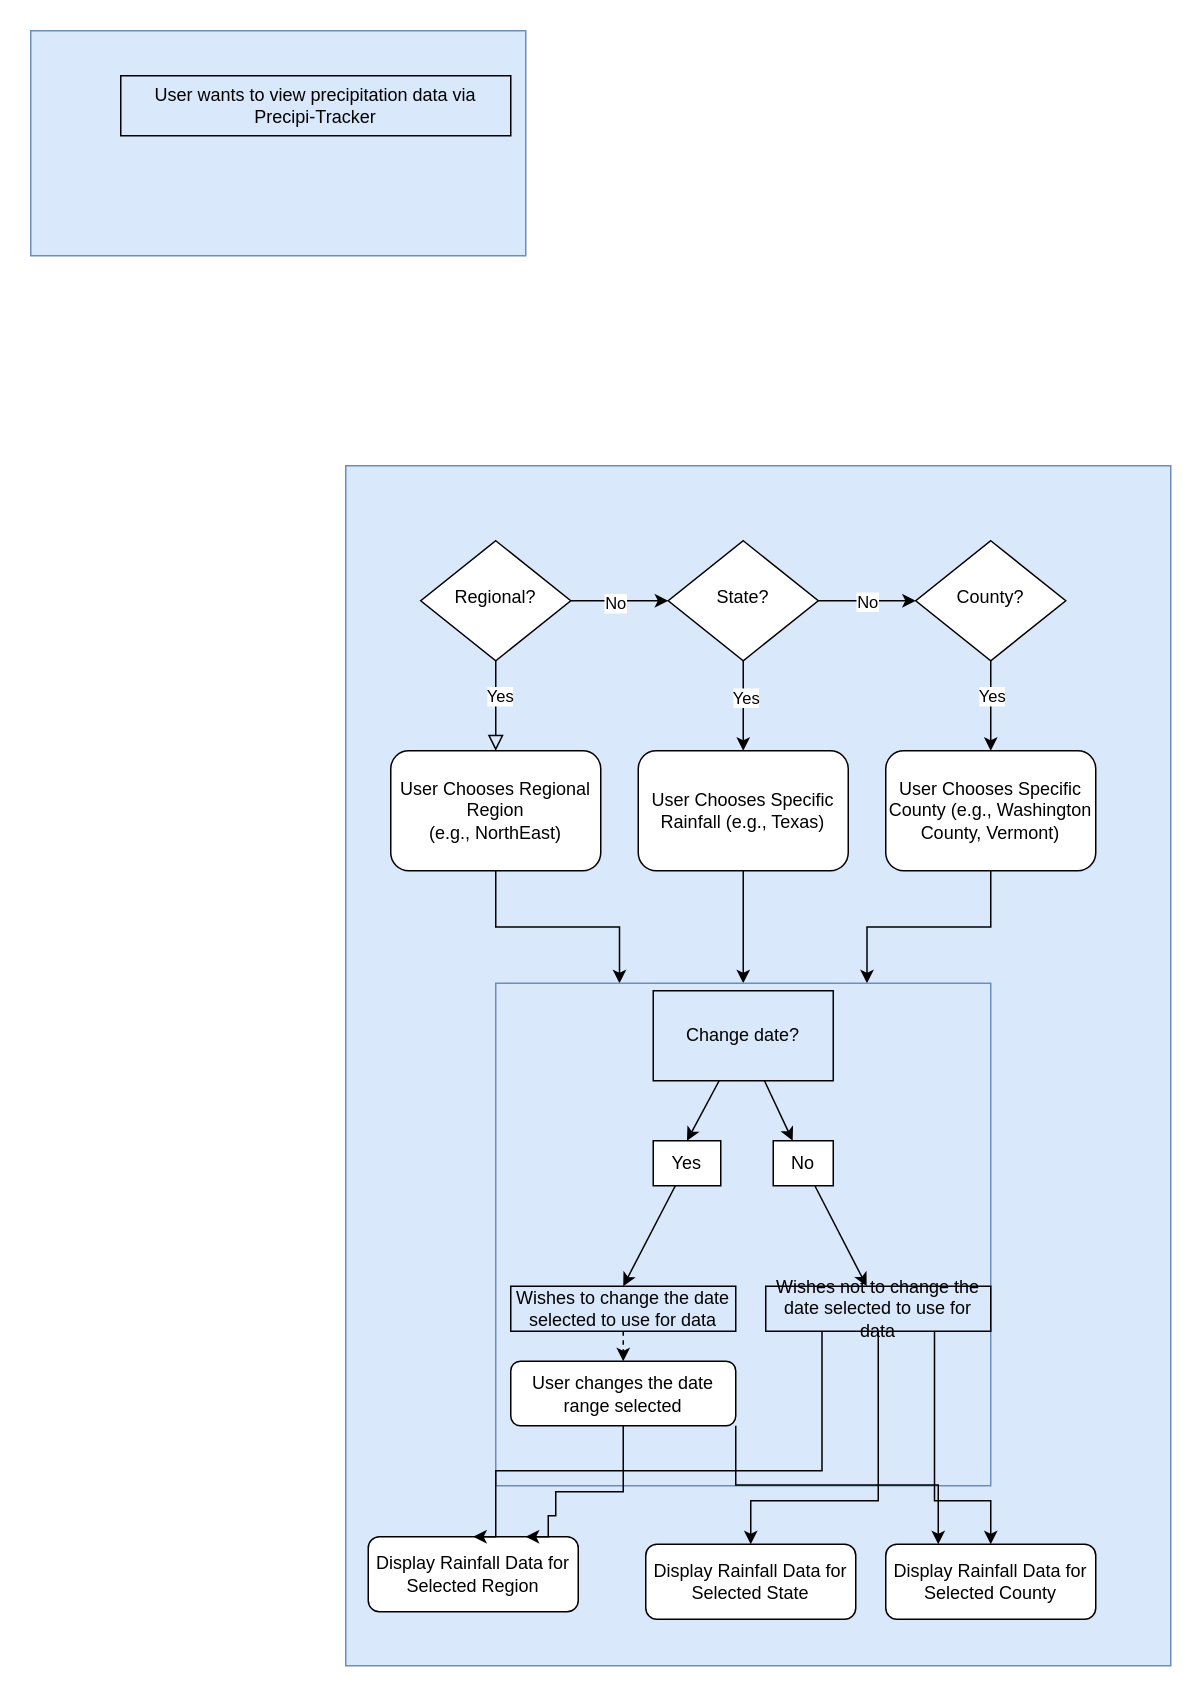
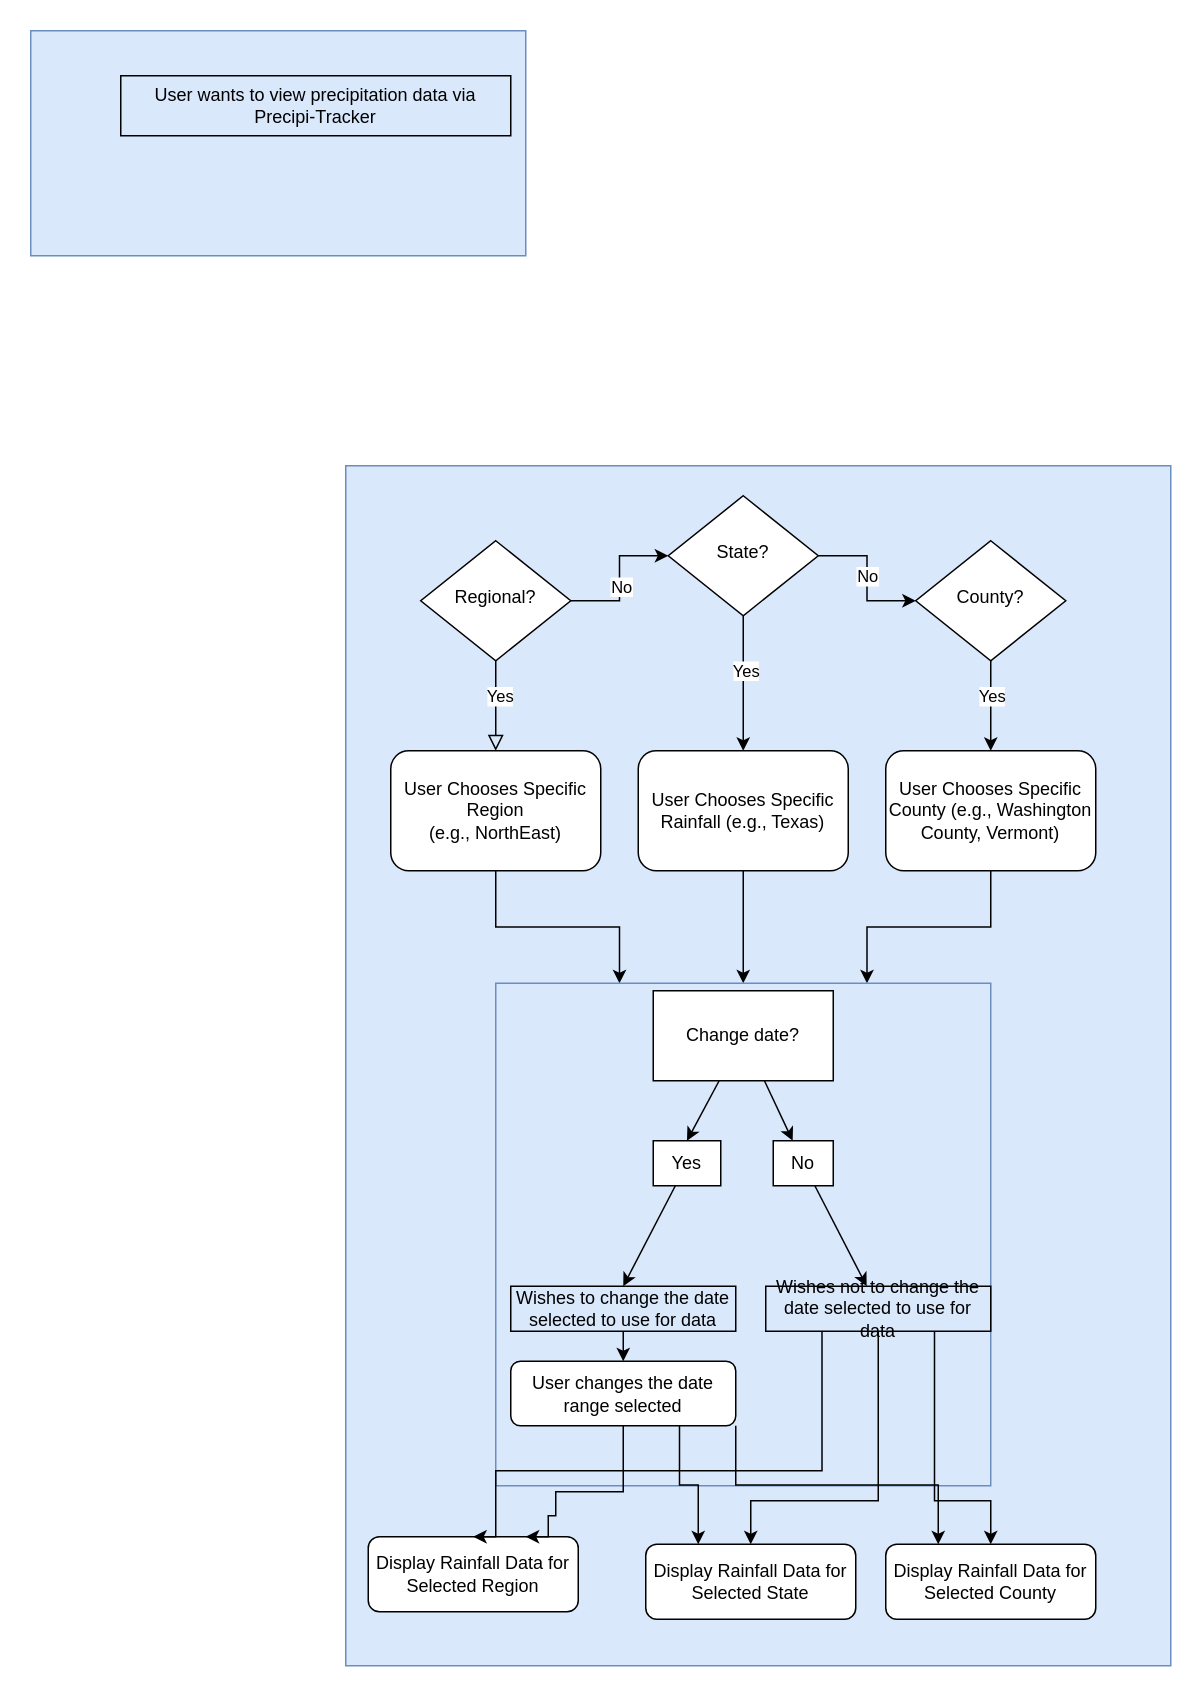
(743, 601) -> (743, 556)
(496, 811) -> (496, 811)
(743, 1036) -> (743, 1036)
(623, 1341) -> (623, 1341)
none -> (684, 1485)
